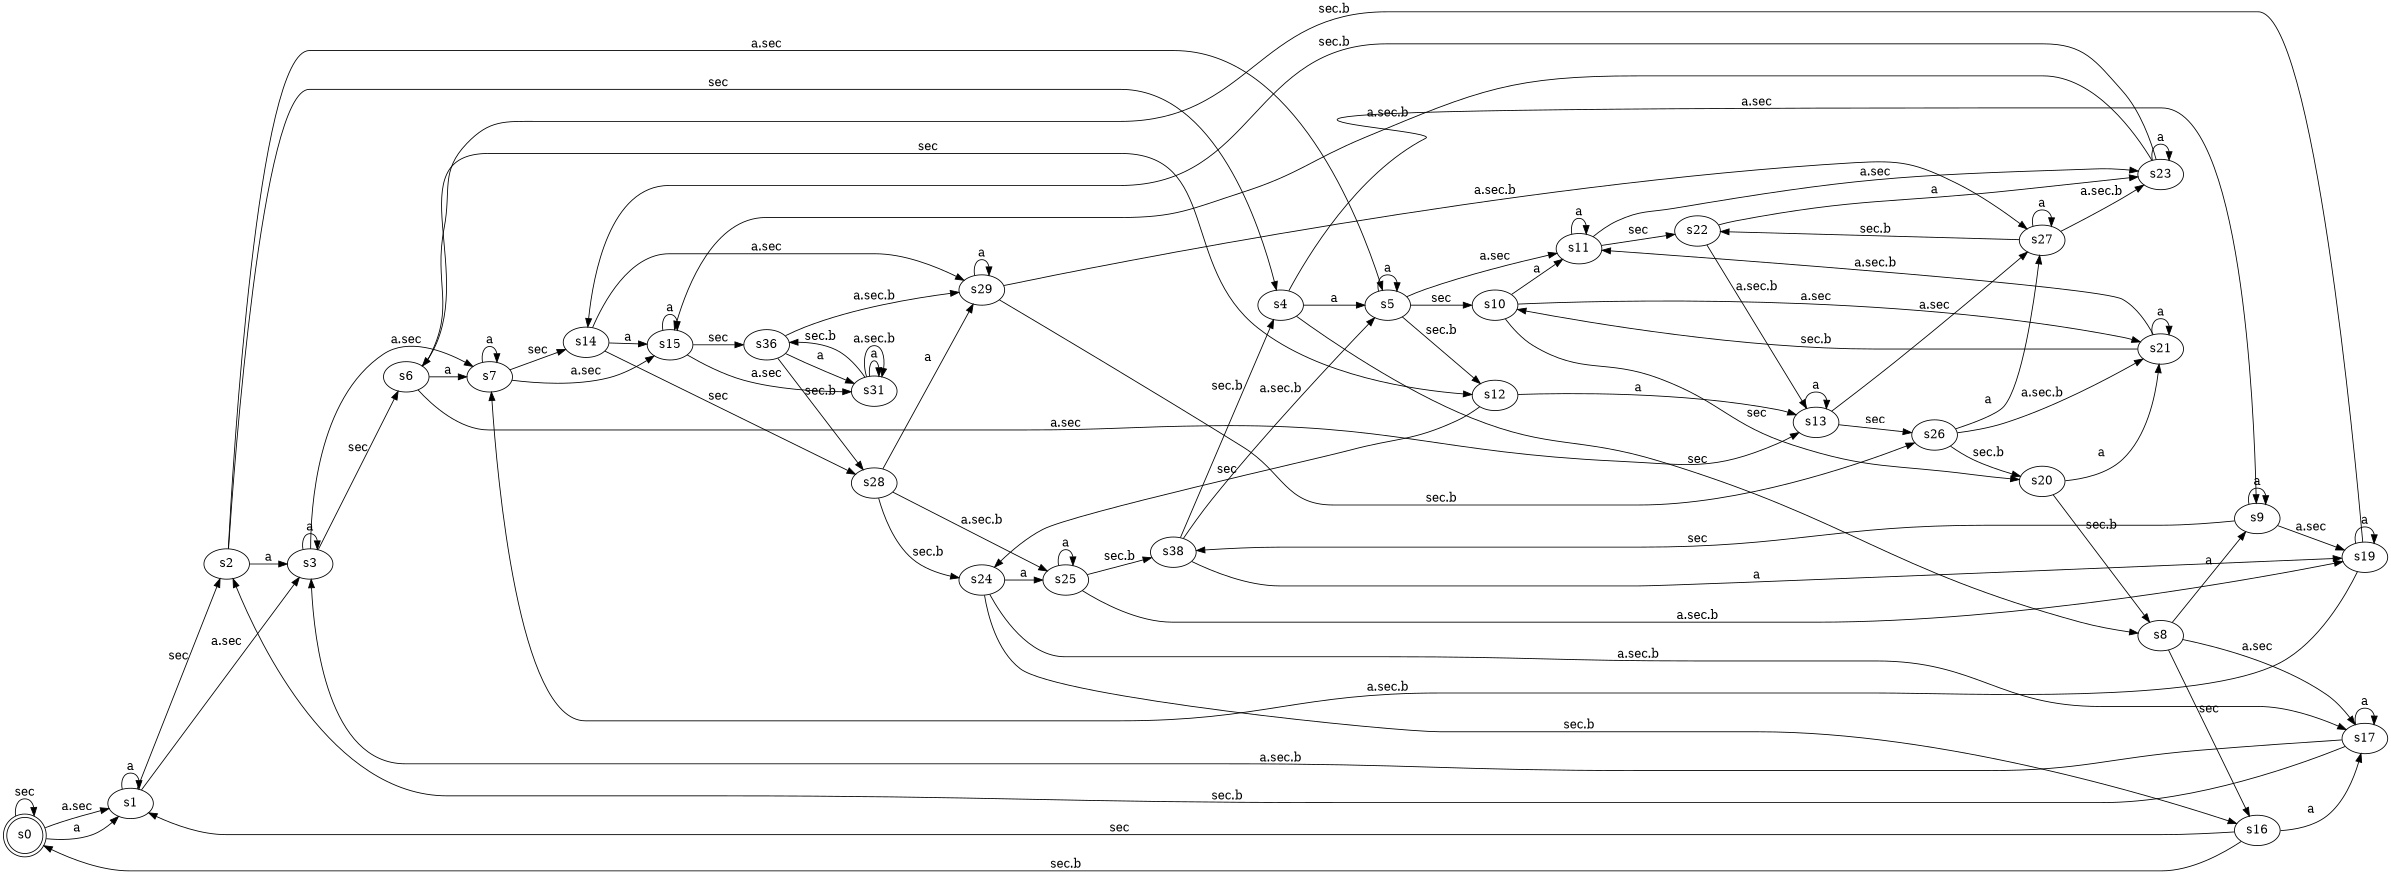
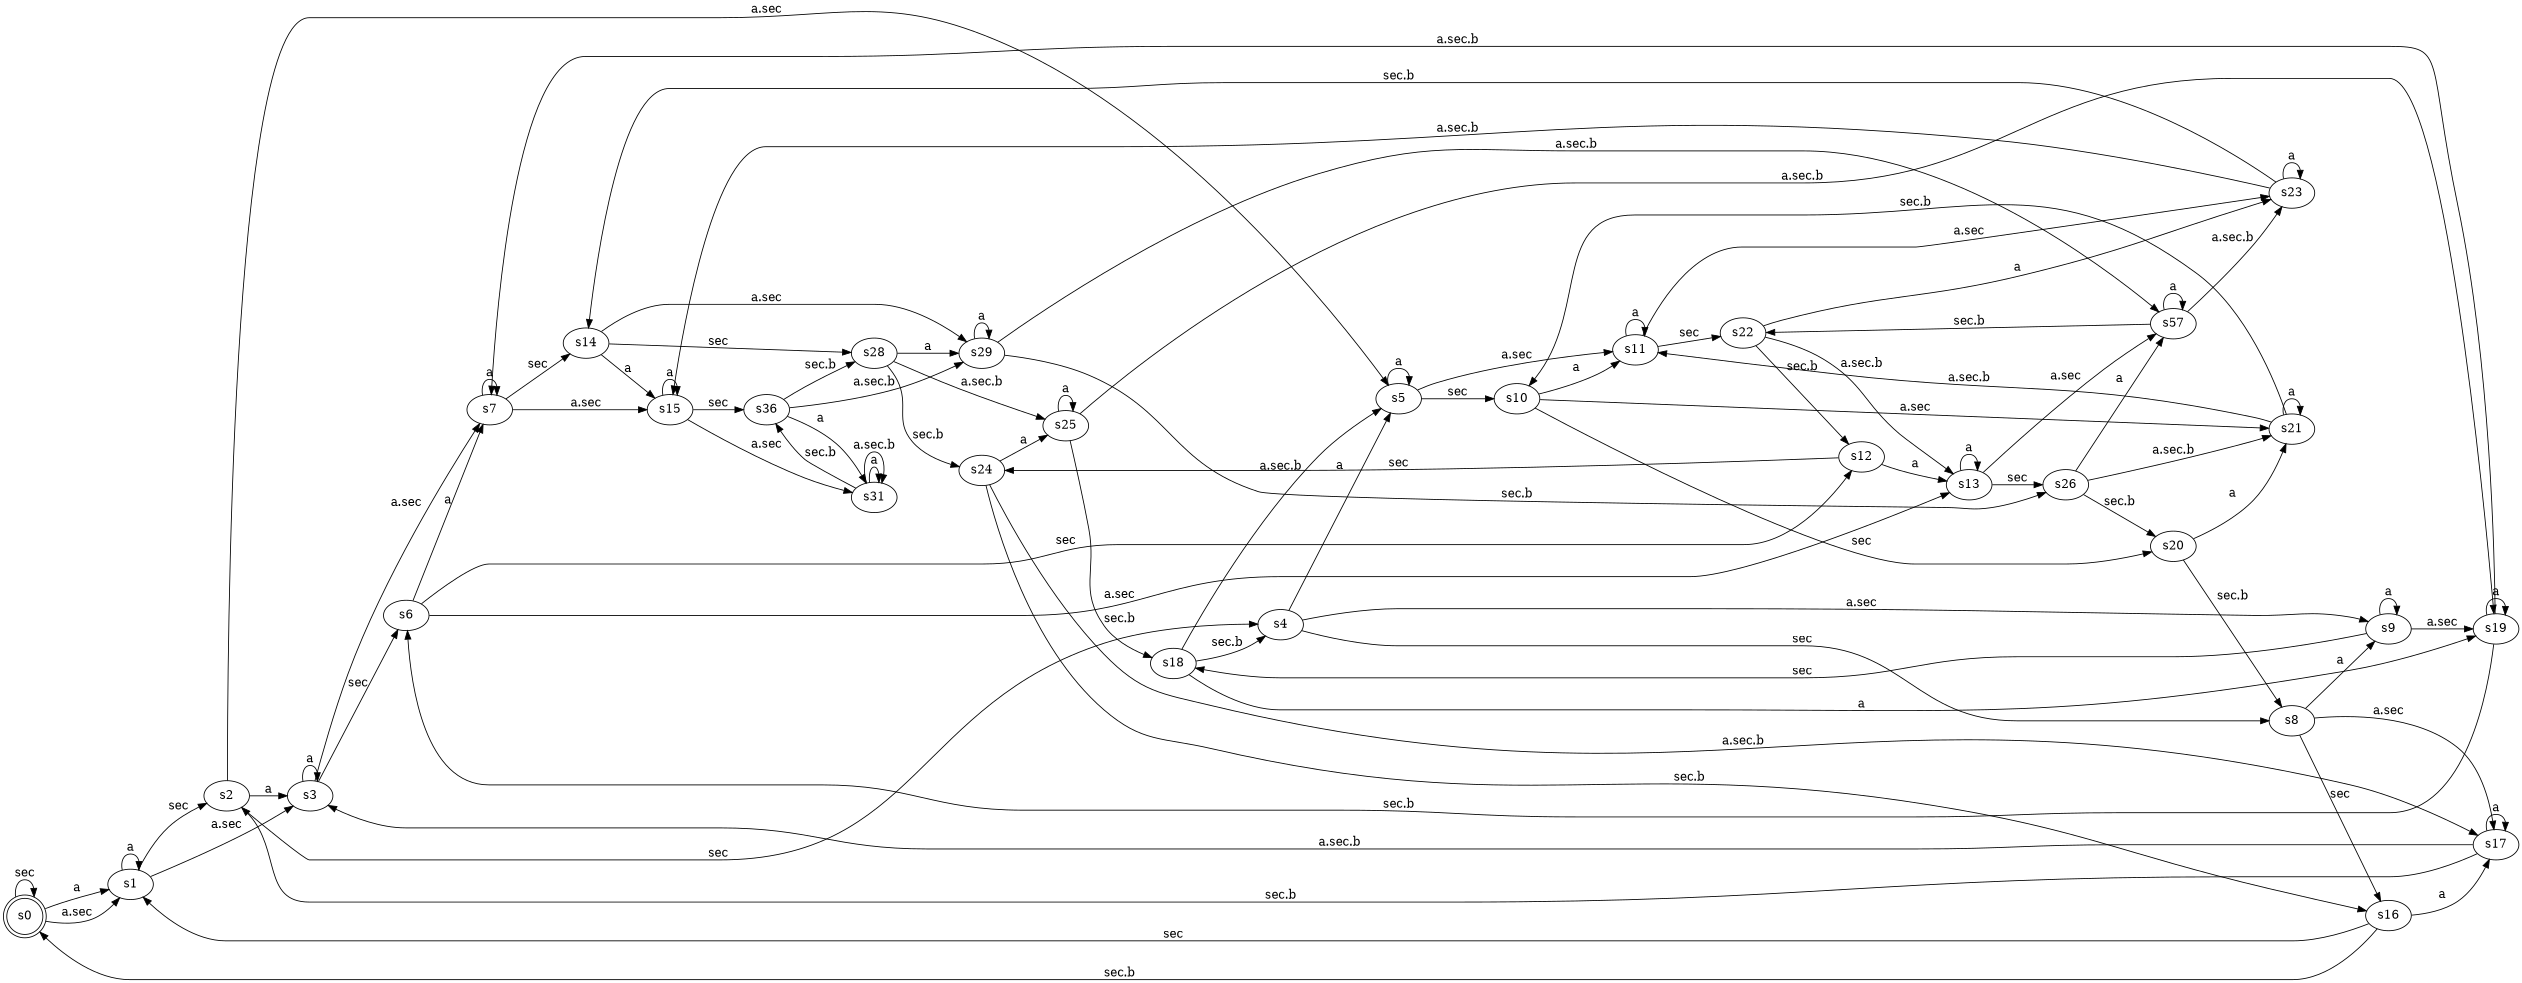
(2042, 240) -> (2173, 324)
(1438, 347) -> (1799, 392)
(1173, 552) -> (1173, 663)
